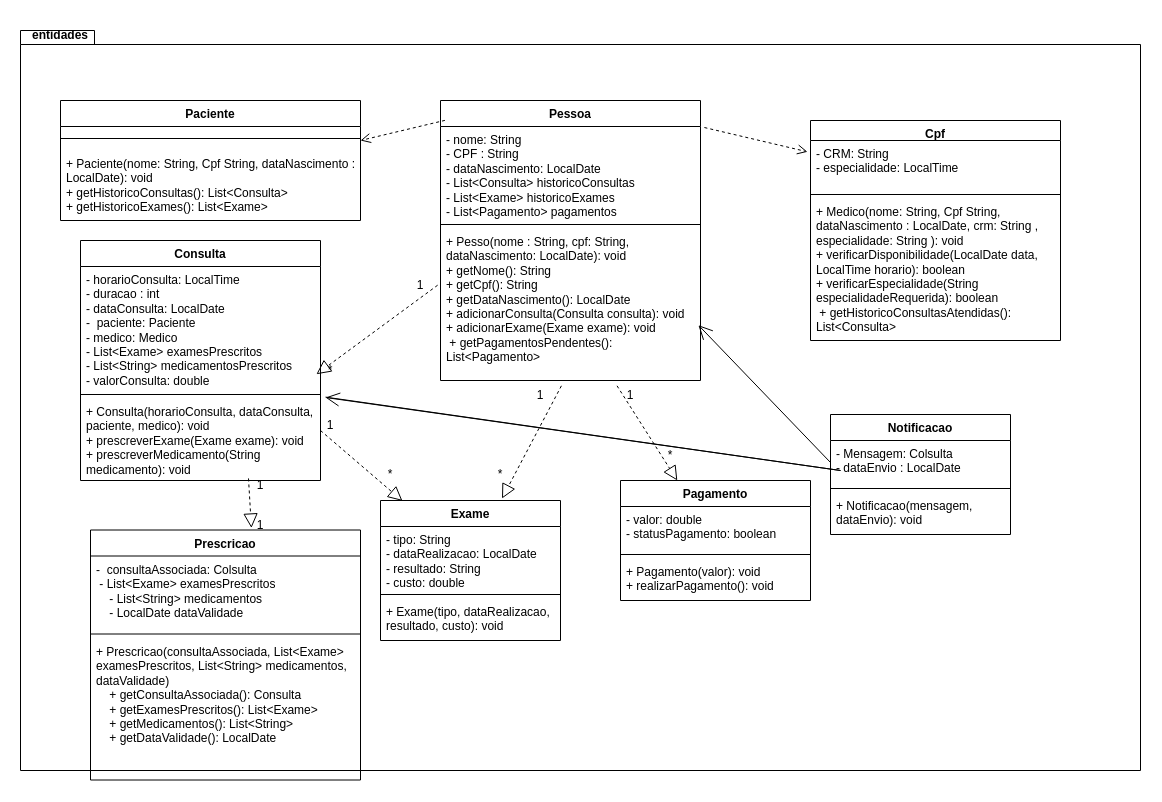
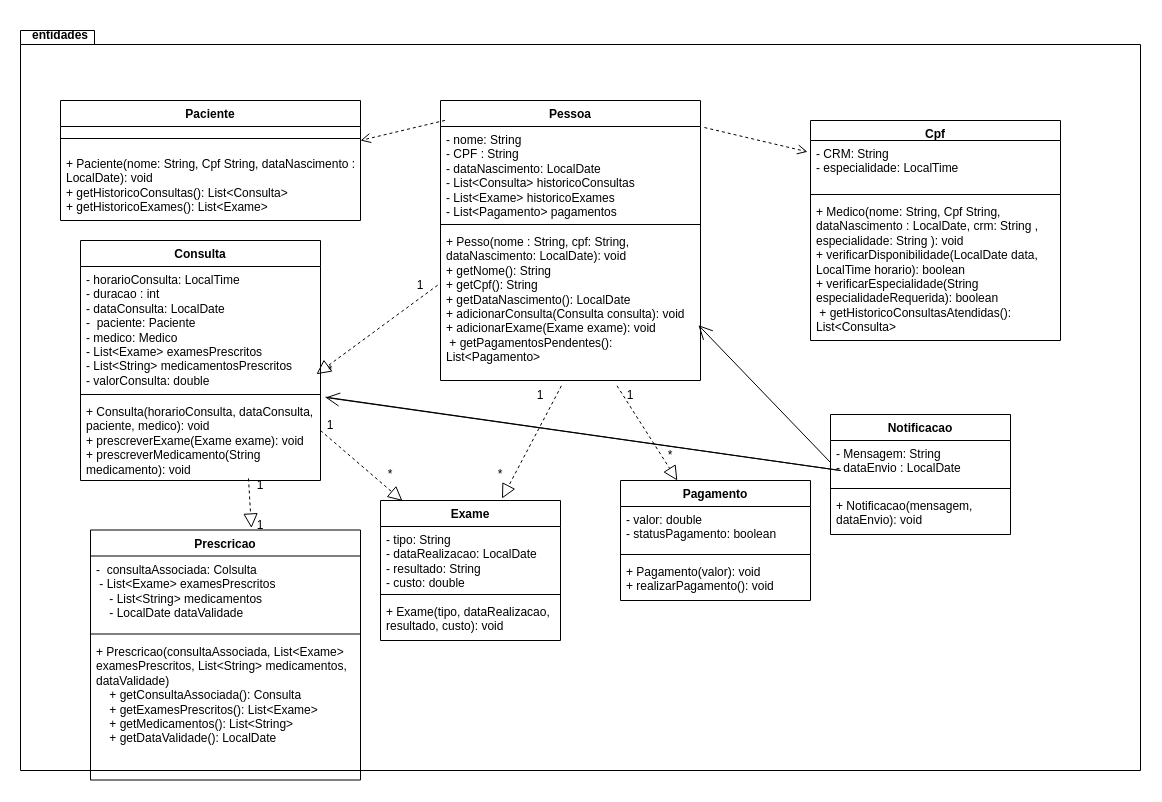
(904, 462) -> (904, 462)
